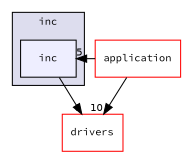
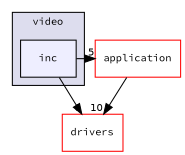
(48, 22) -> (48, 22)
(91, 59) -> (80, 59)
